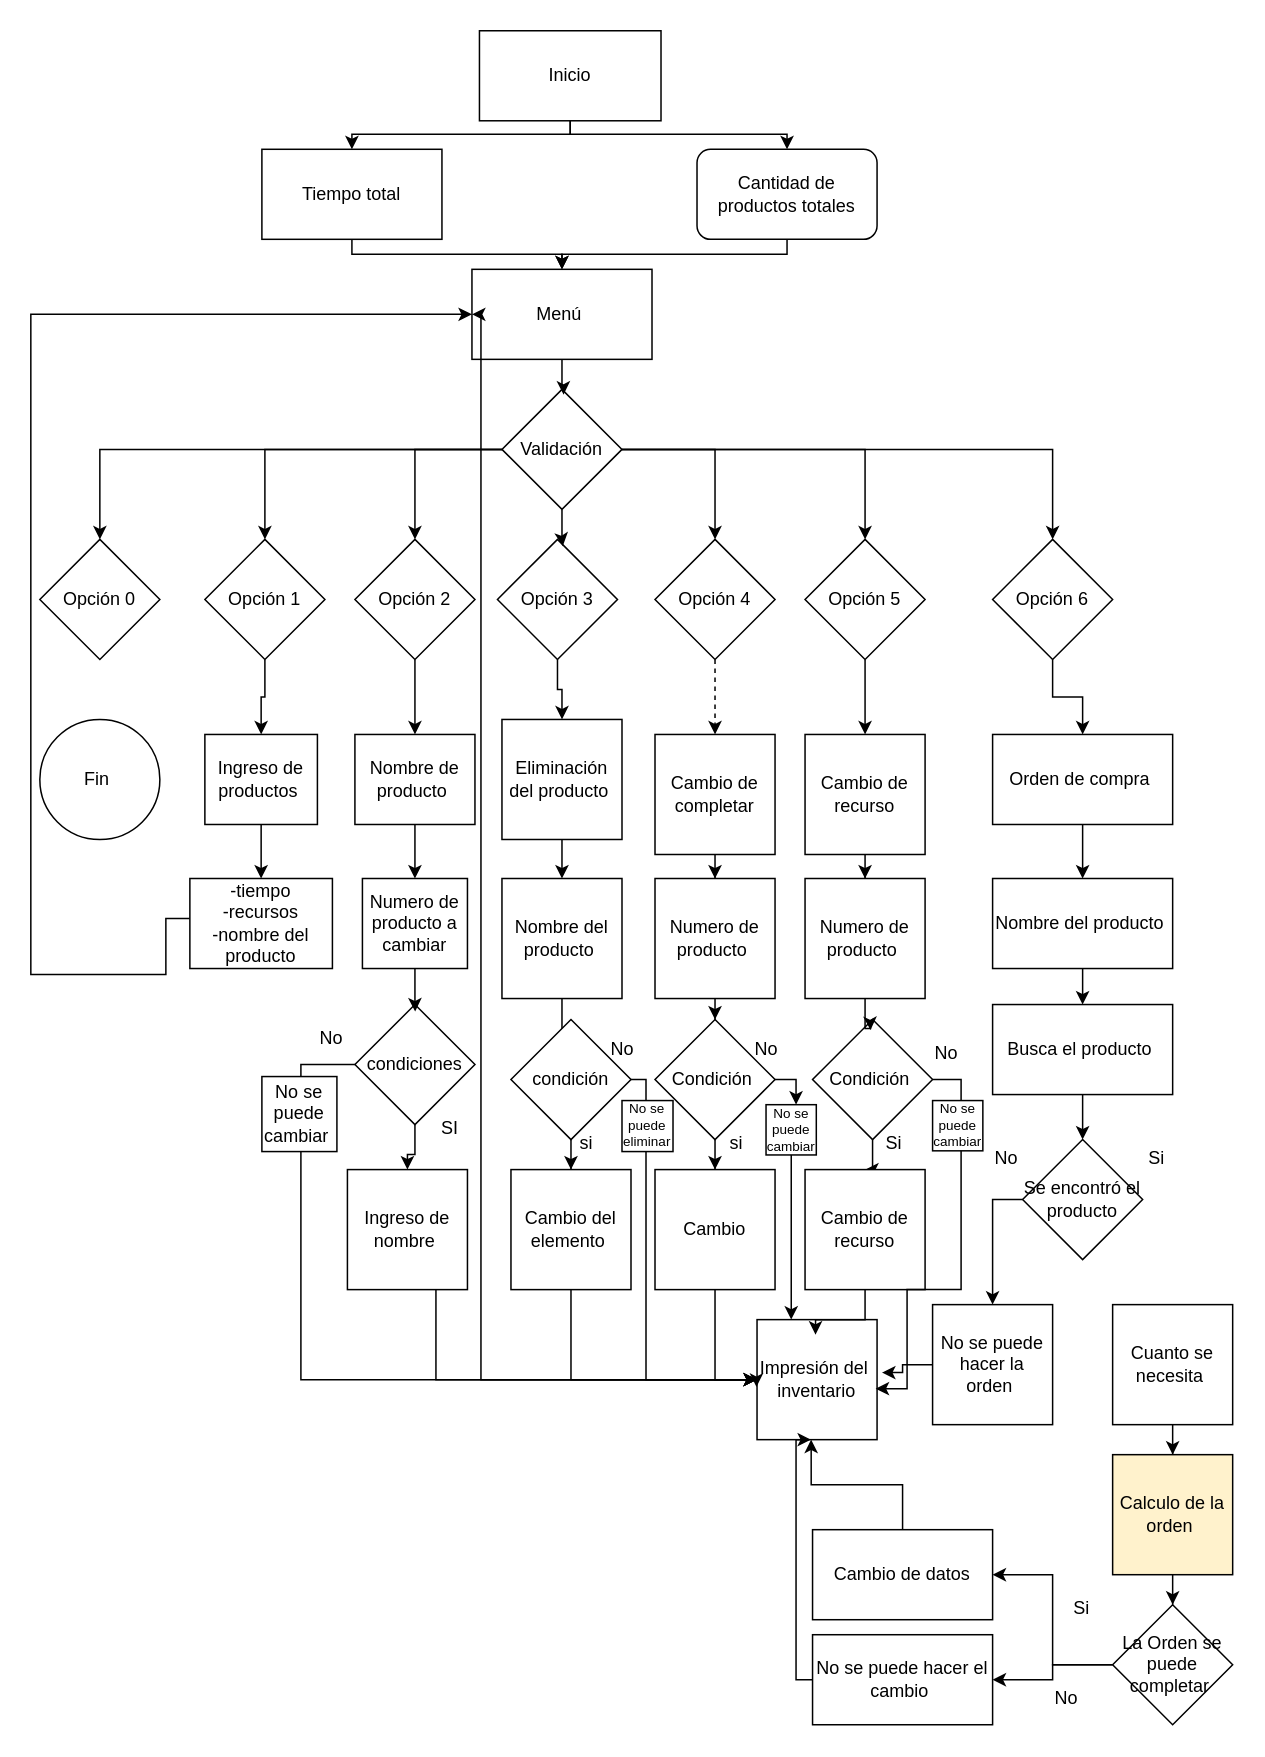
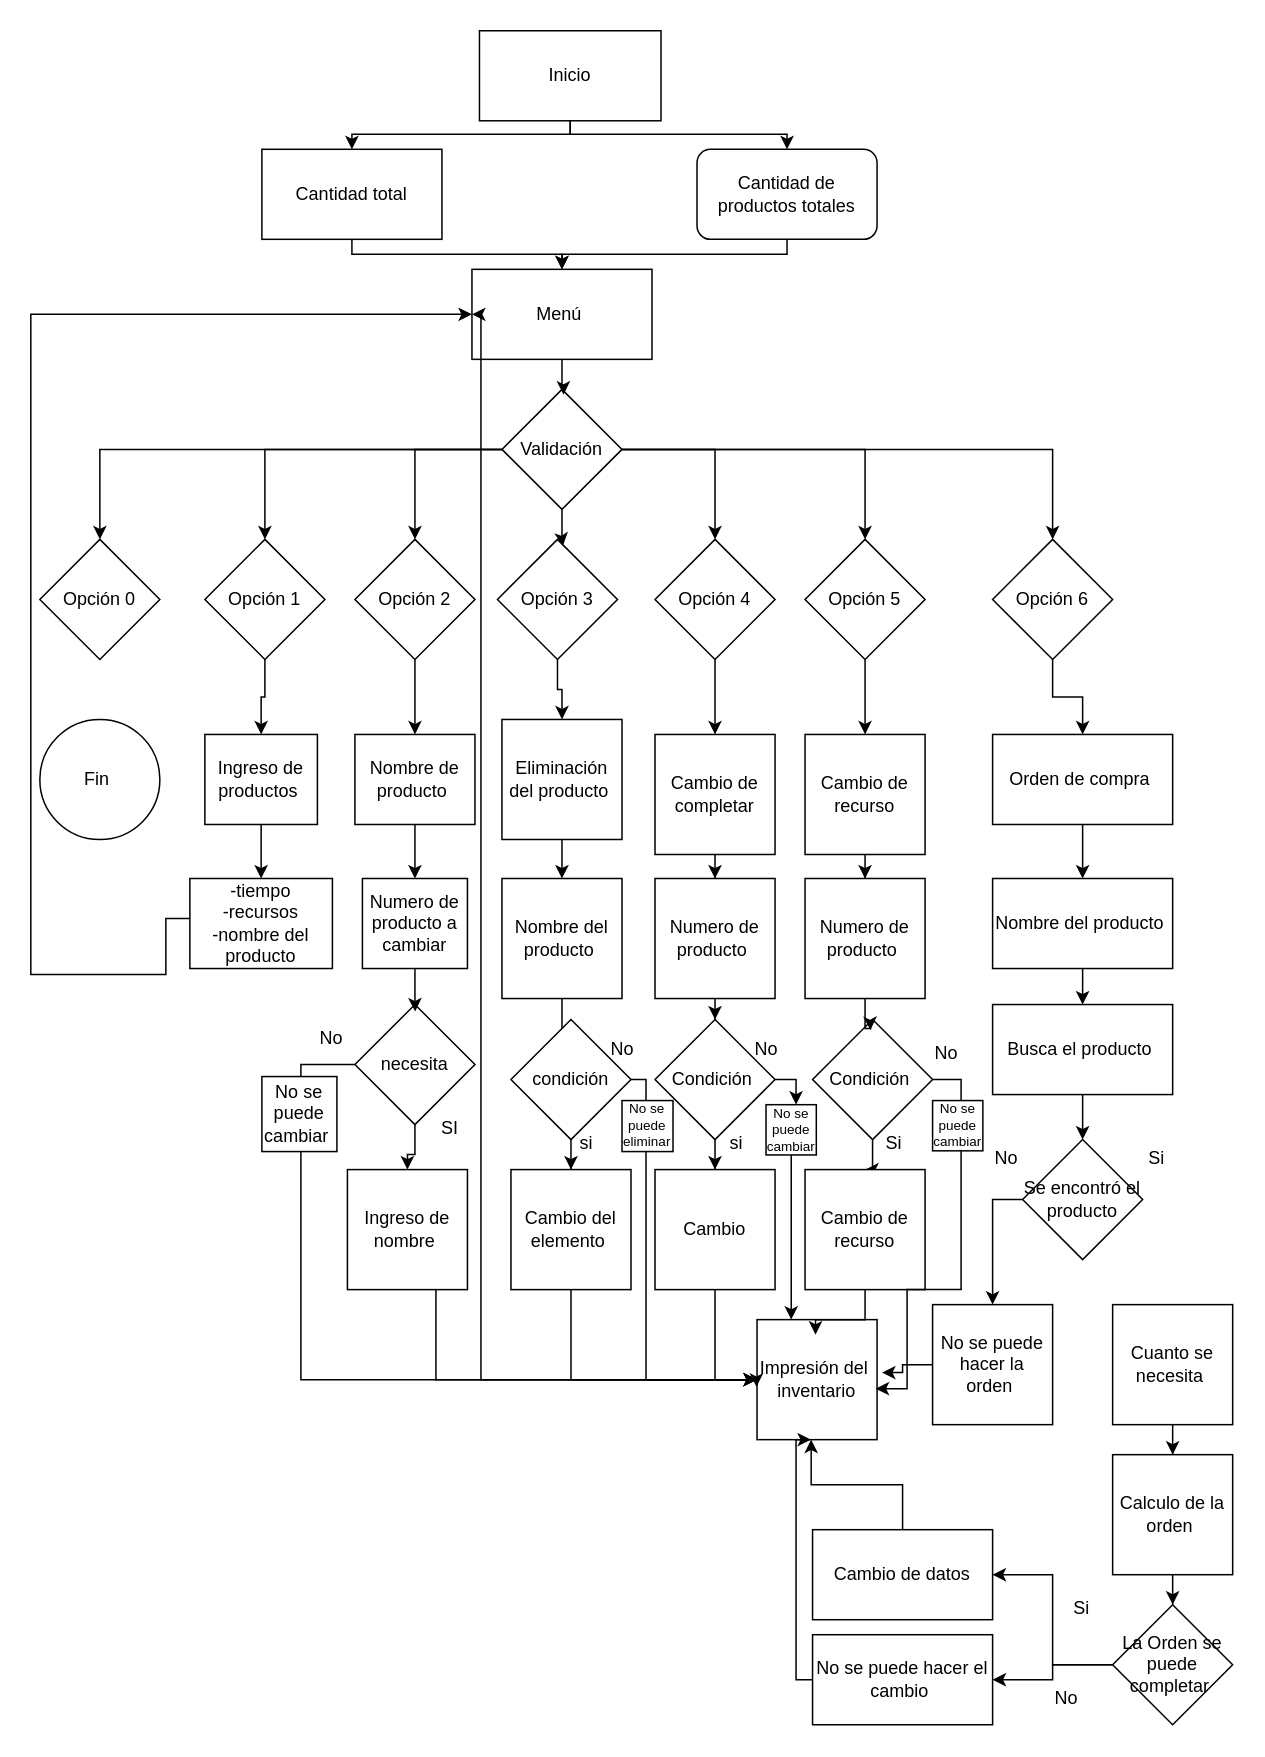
(352, 194) -> (352, 194)
(715, 692) -> (715, 692)
(415, 1064) -> (415, 1064)
(1172, 1514) -> (1172, 1514)
